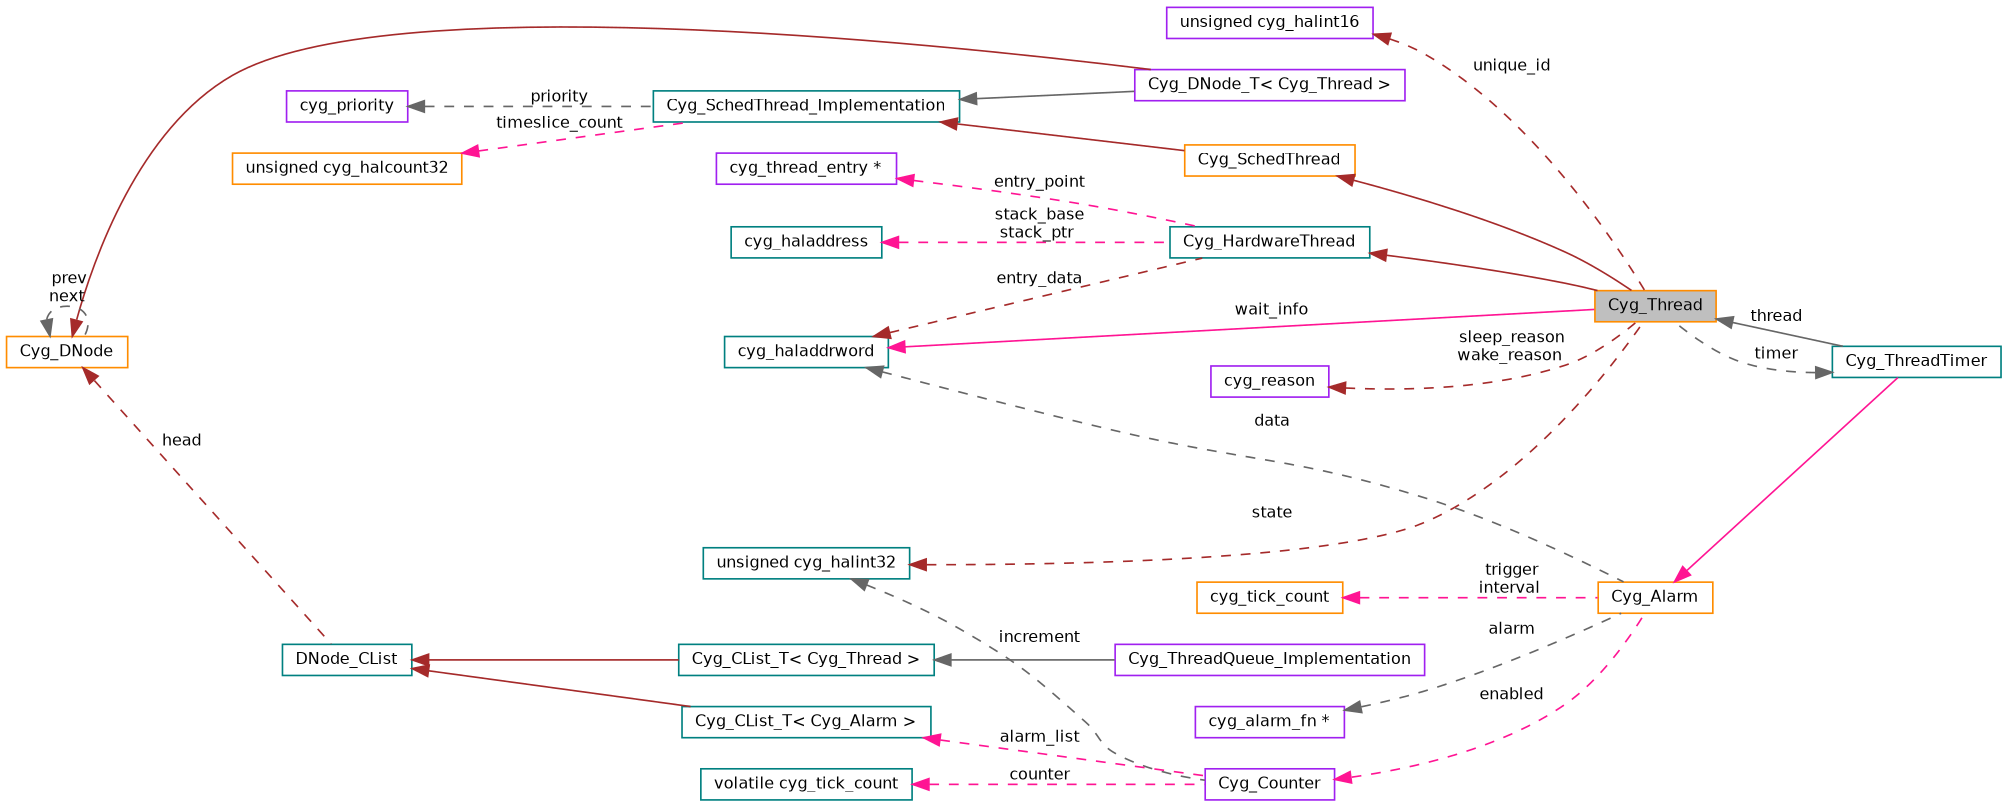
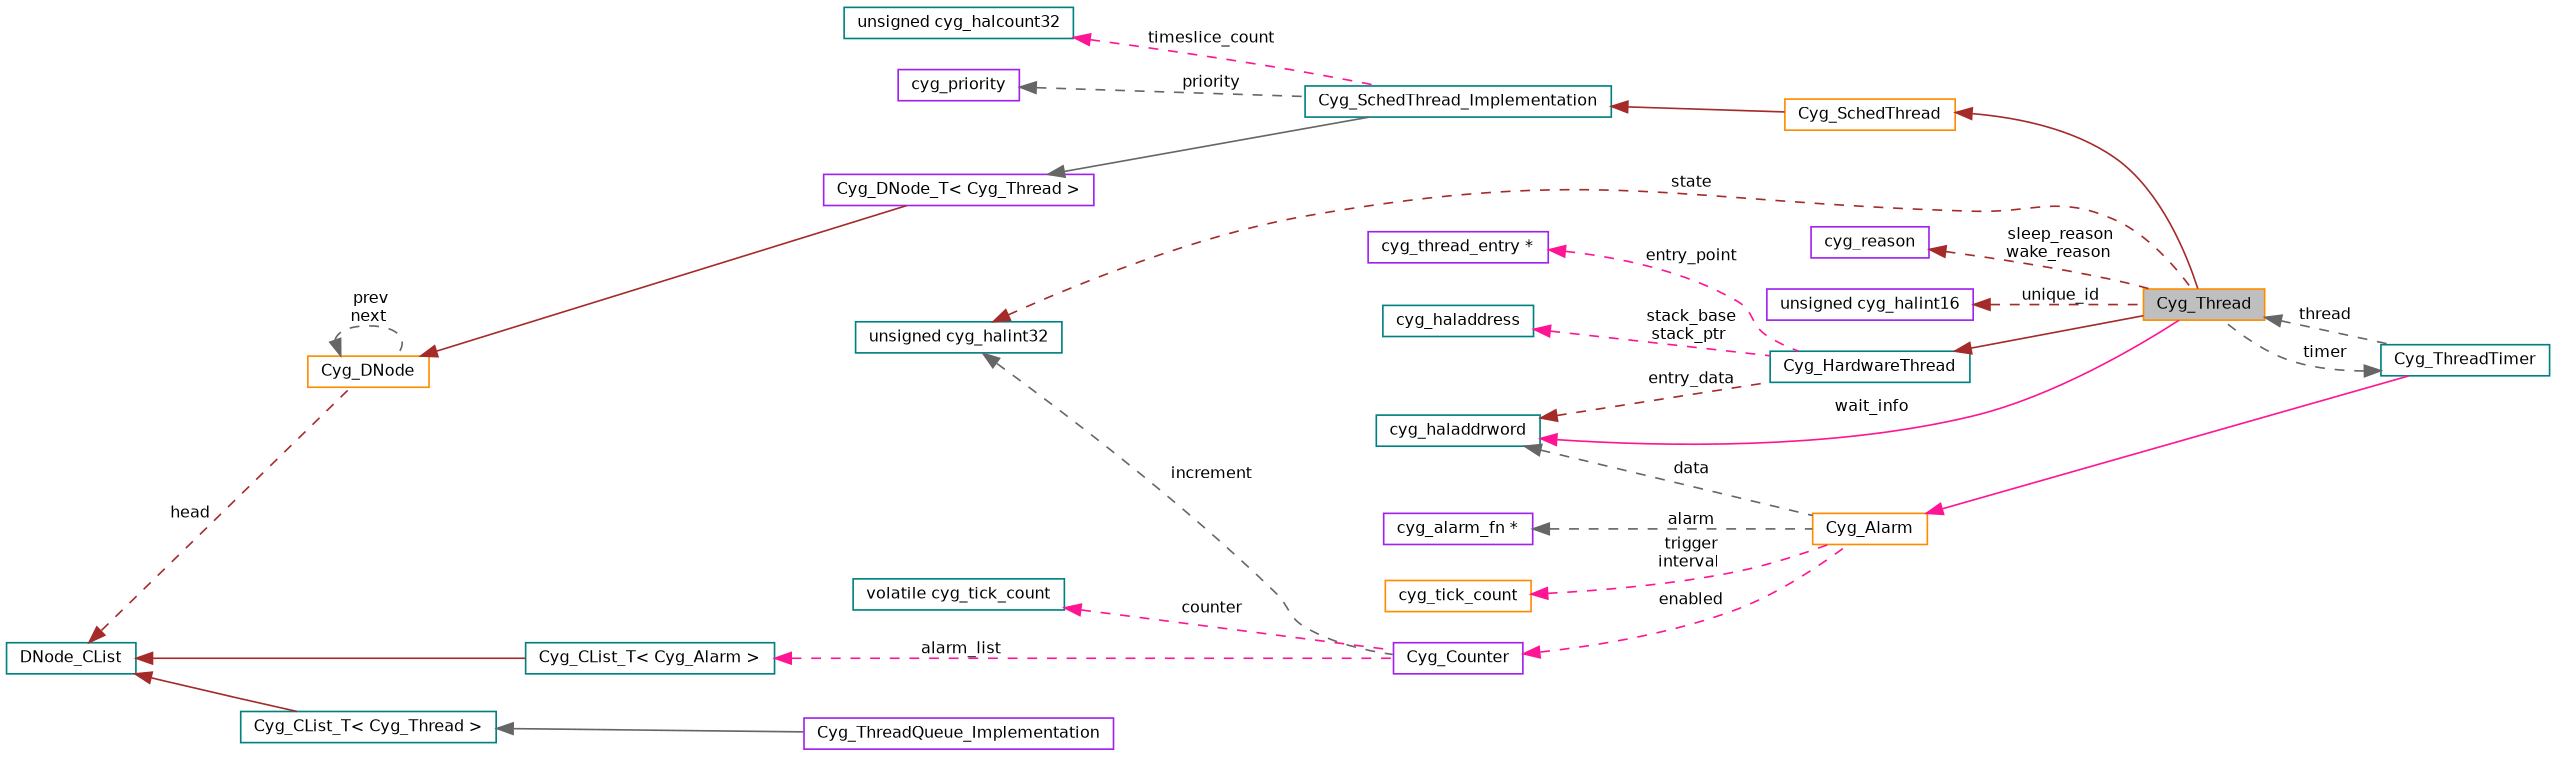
(1055, 95) -> (1217, 144)
(347, 169) -> (959, 23)
(1788, 334) -> (2336, 333)
(213, 512) -> (226, 509)
